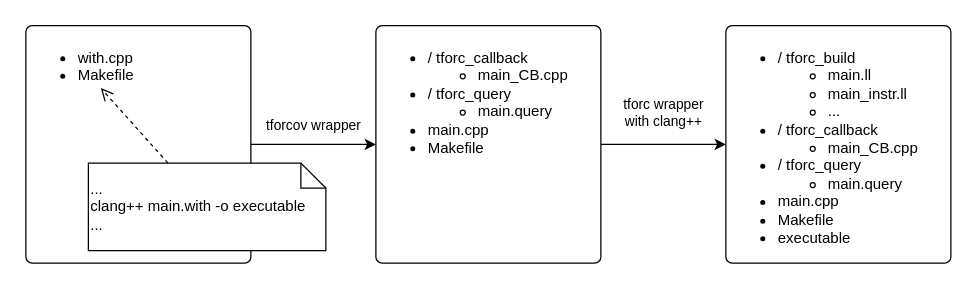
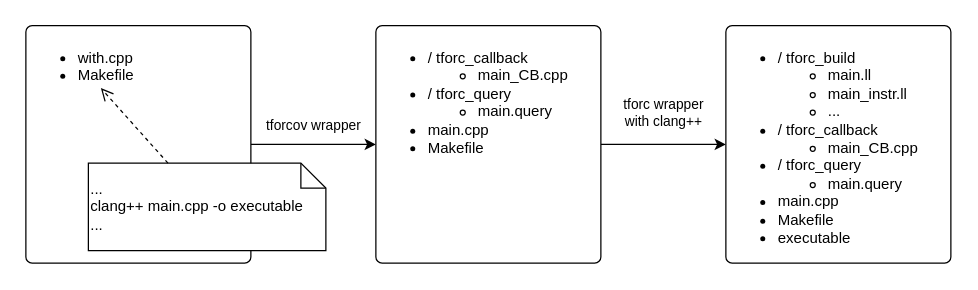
(205, 207) -> (203, 207)
